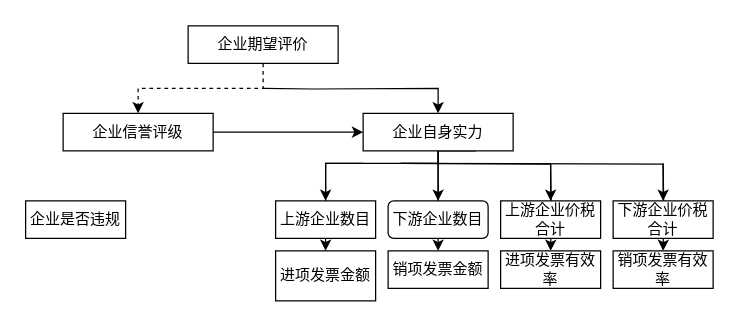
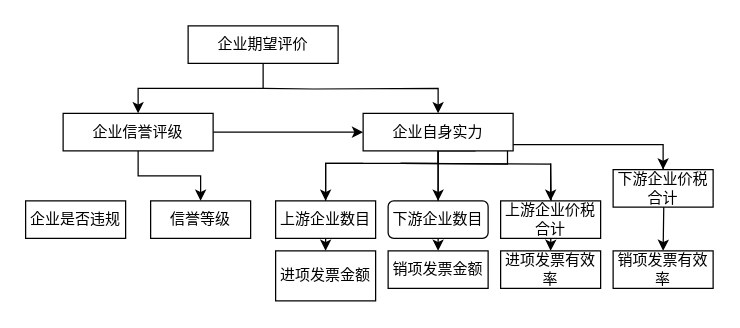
(204, 88) -> (204, 88)
none -> (165, 176)
none -> (201, 219)
(663, 219) -> (663, 188)
